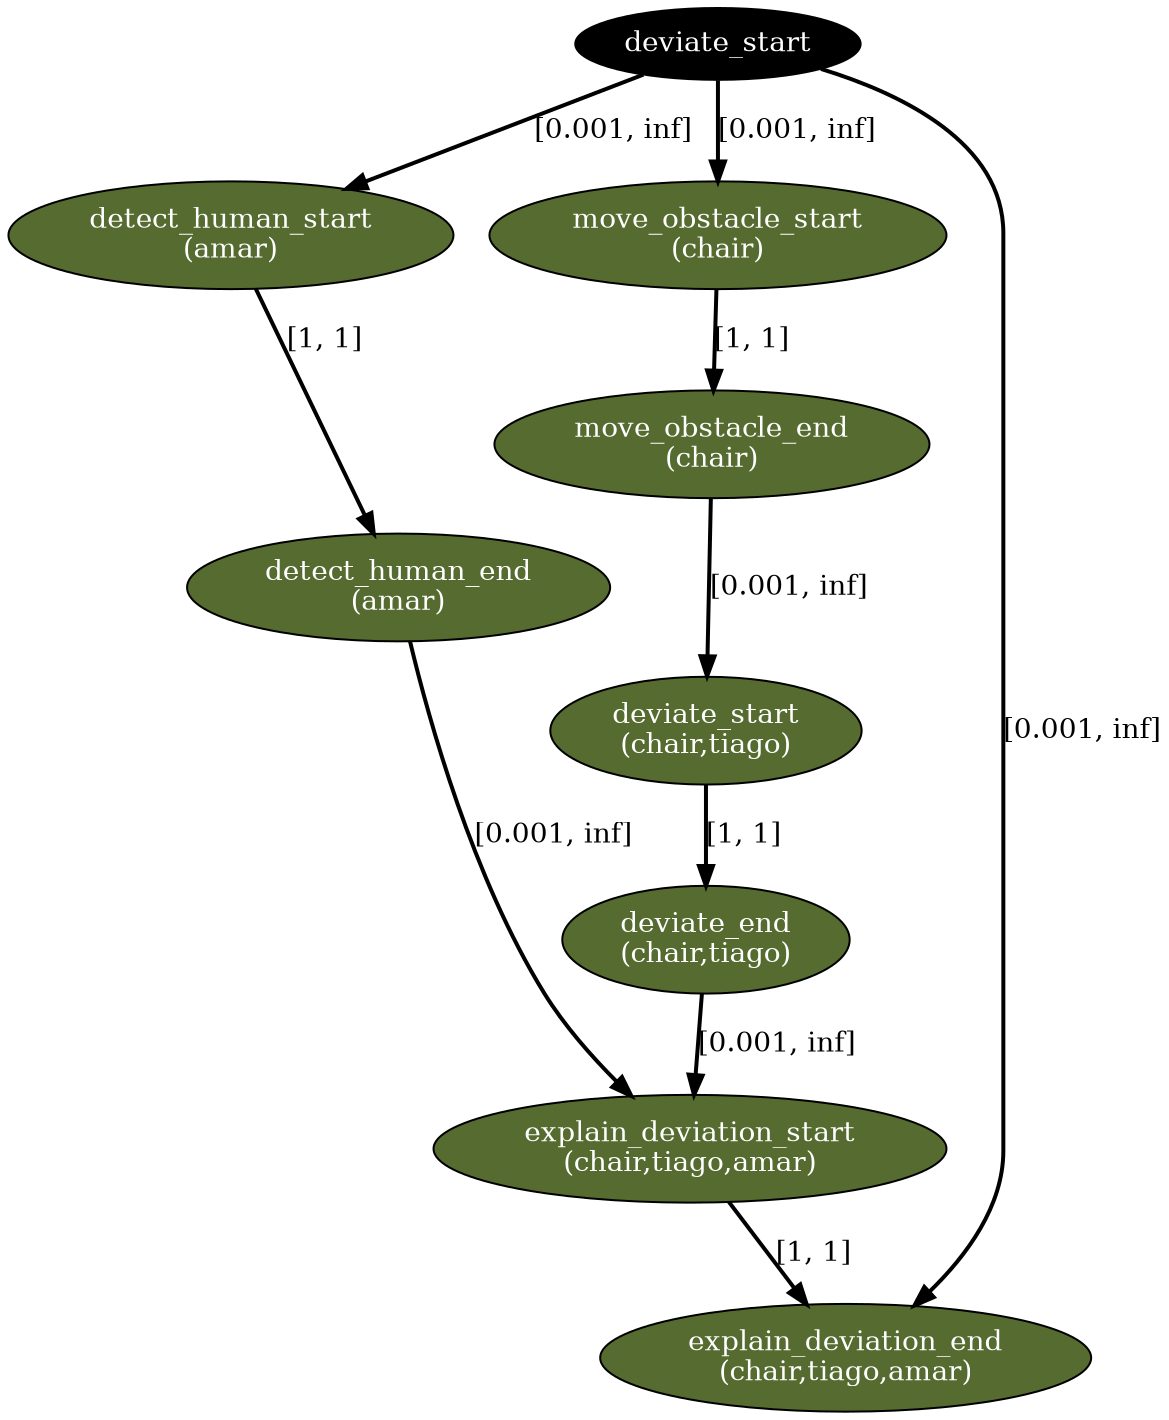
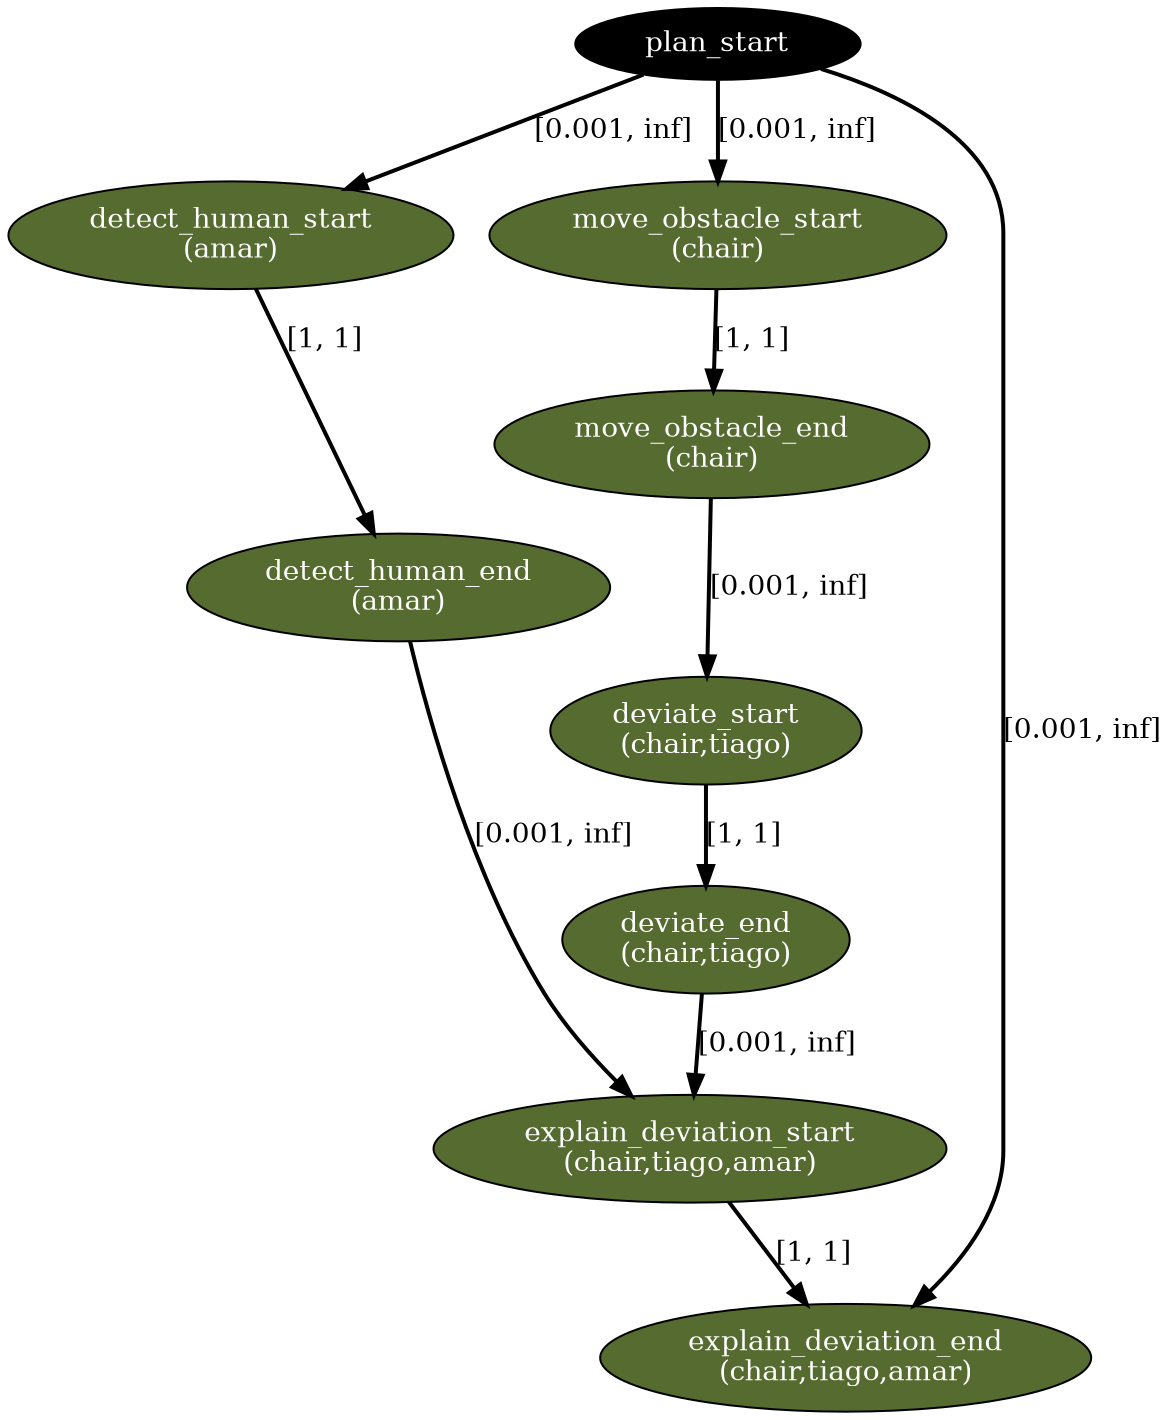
(718, 44) -> (718, 44)
